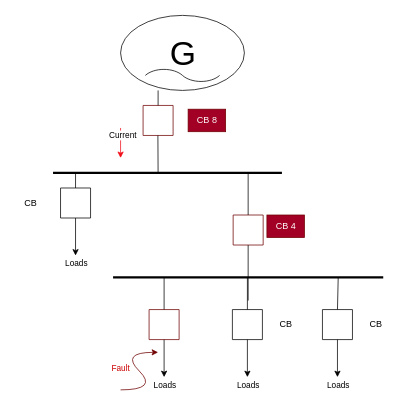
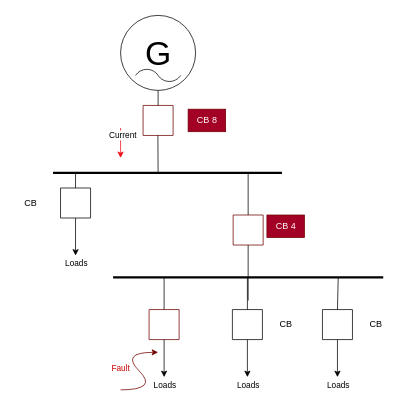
(182, 53) -> (158, 53)
